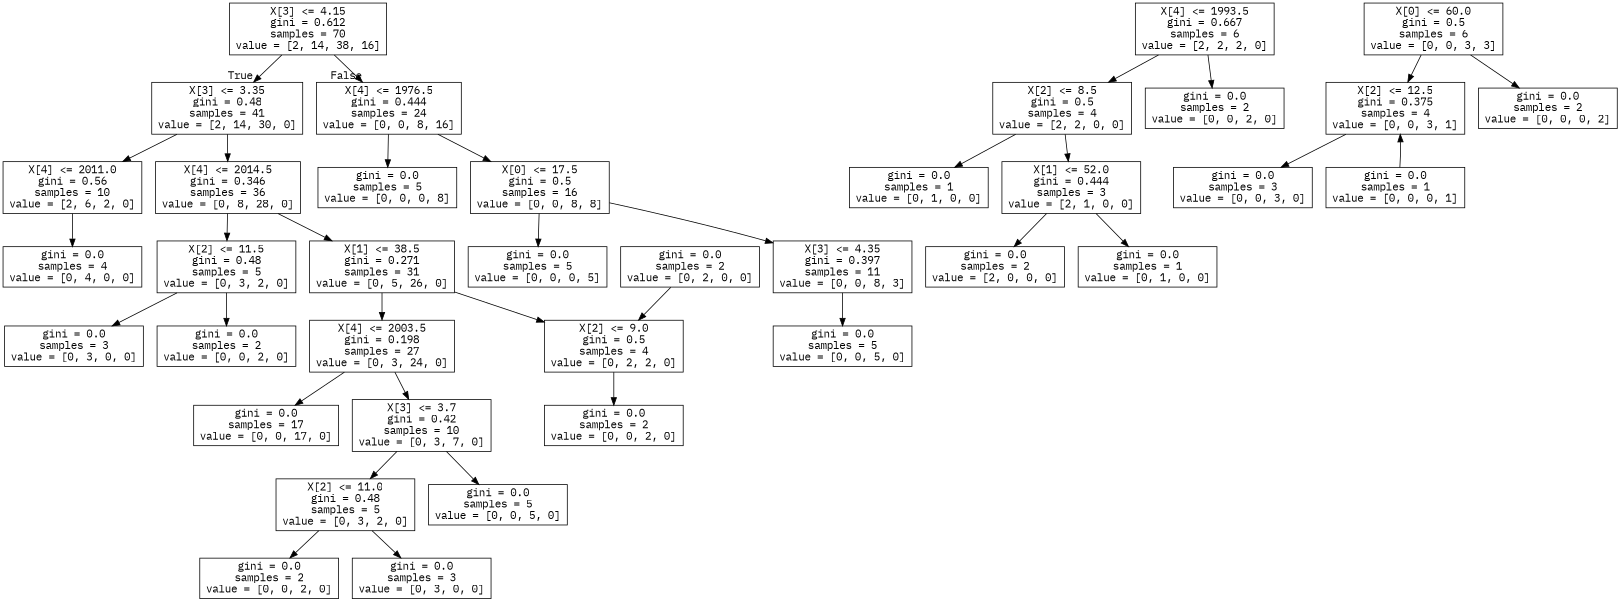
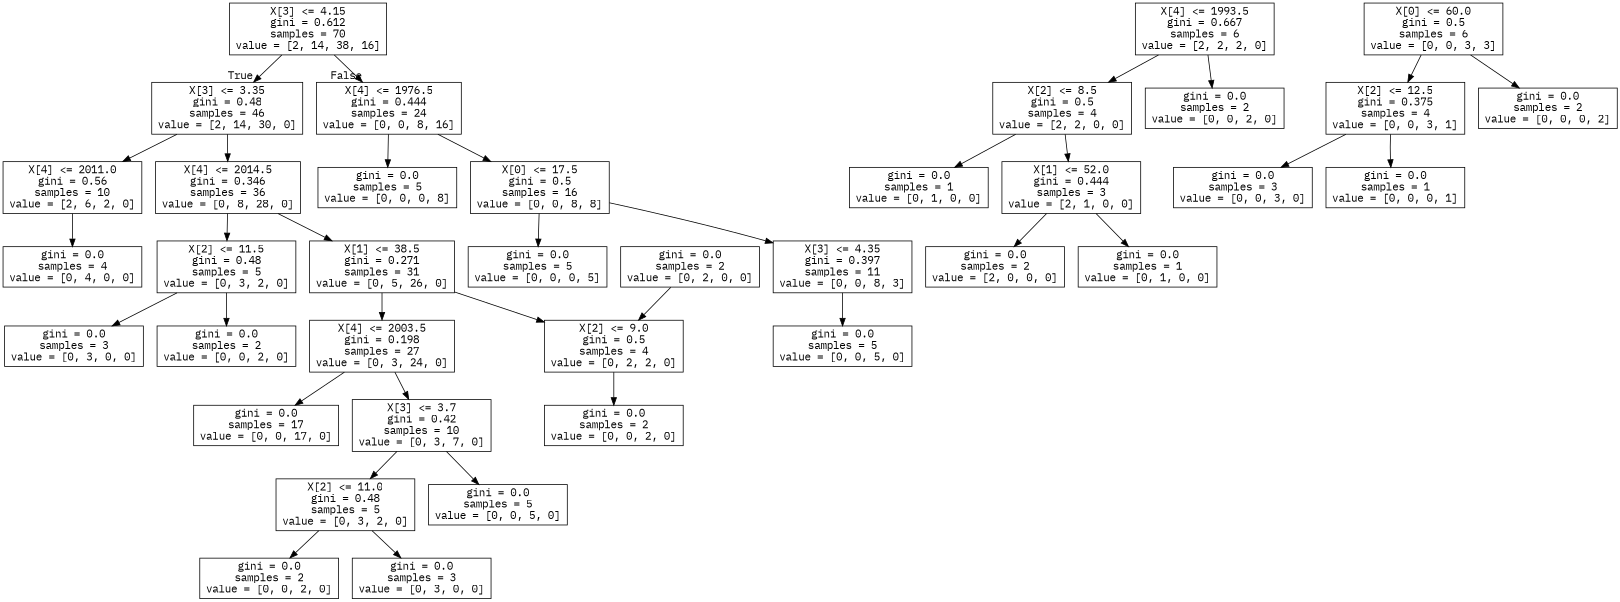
(227, 108) -> (227, 108)
(1400, 155) -> (1390, 147)
